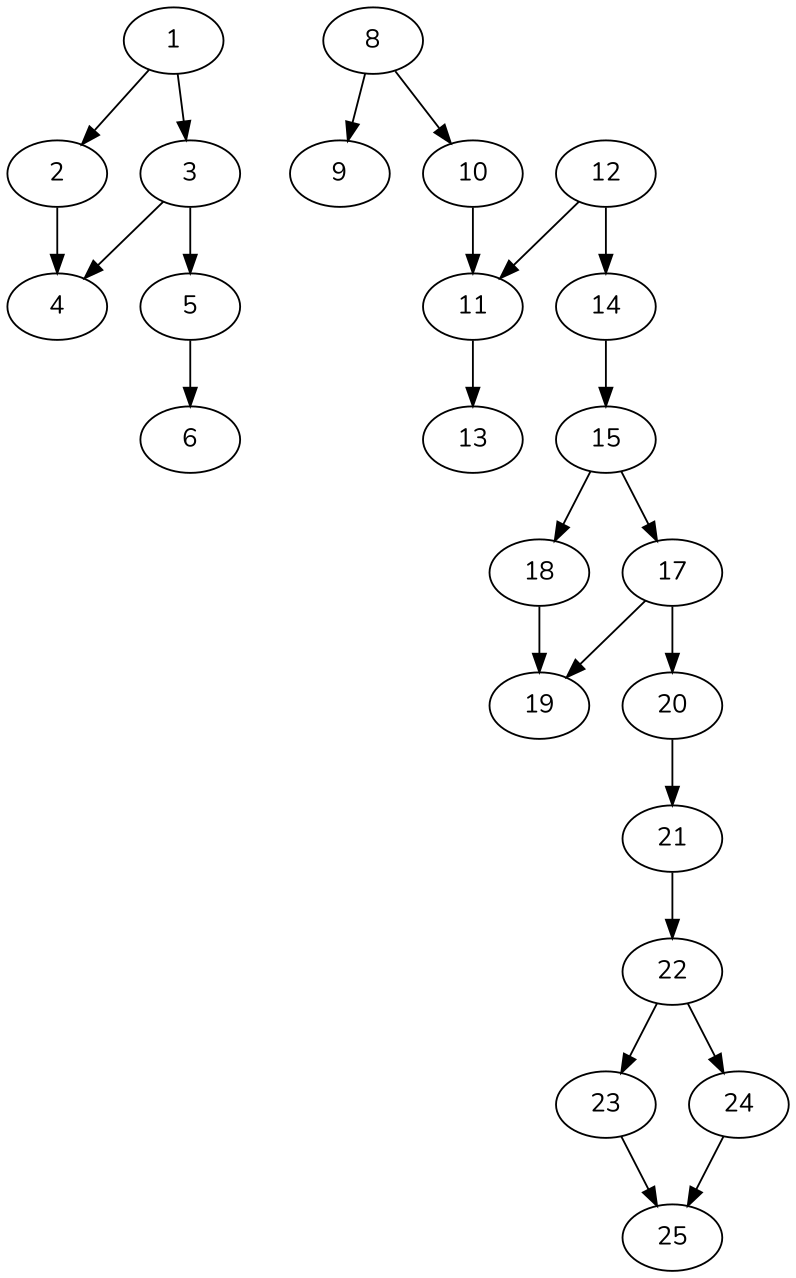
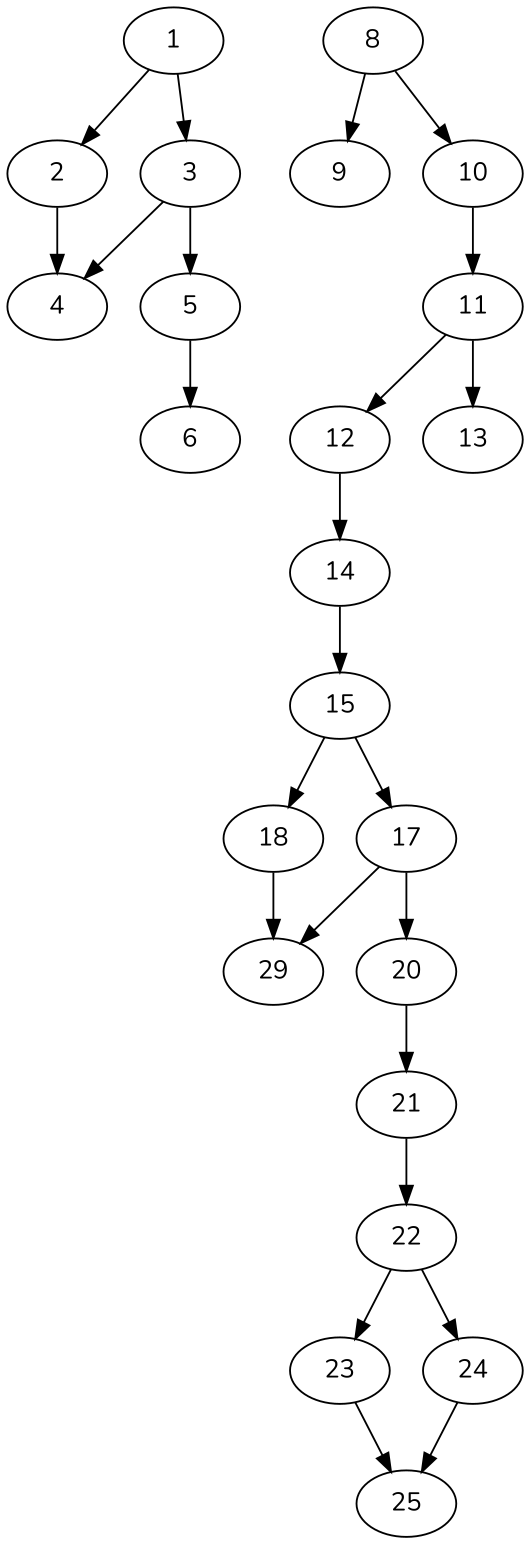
(546, 233) -> (413, 366)
(539, 706) -> (273, 972)
